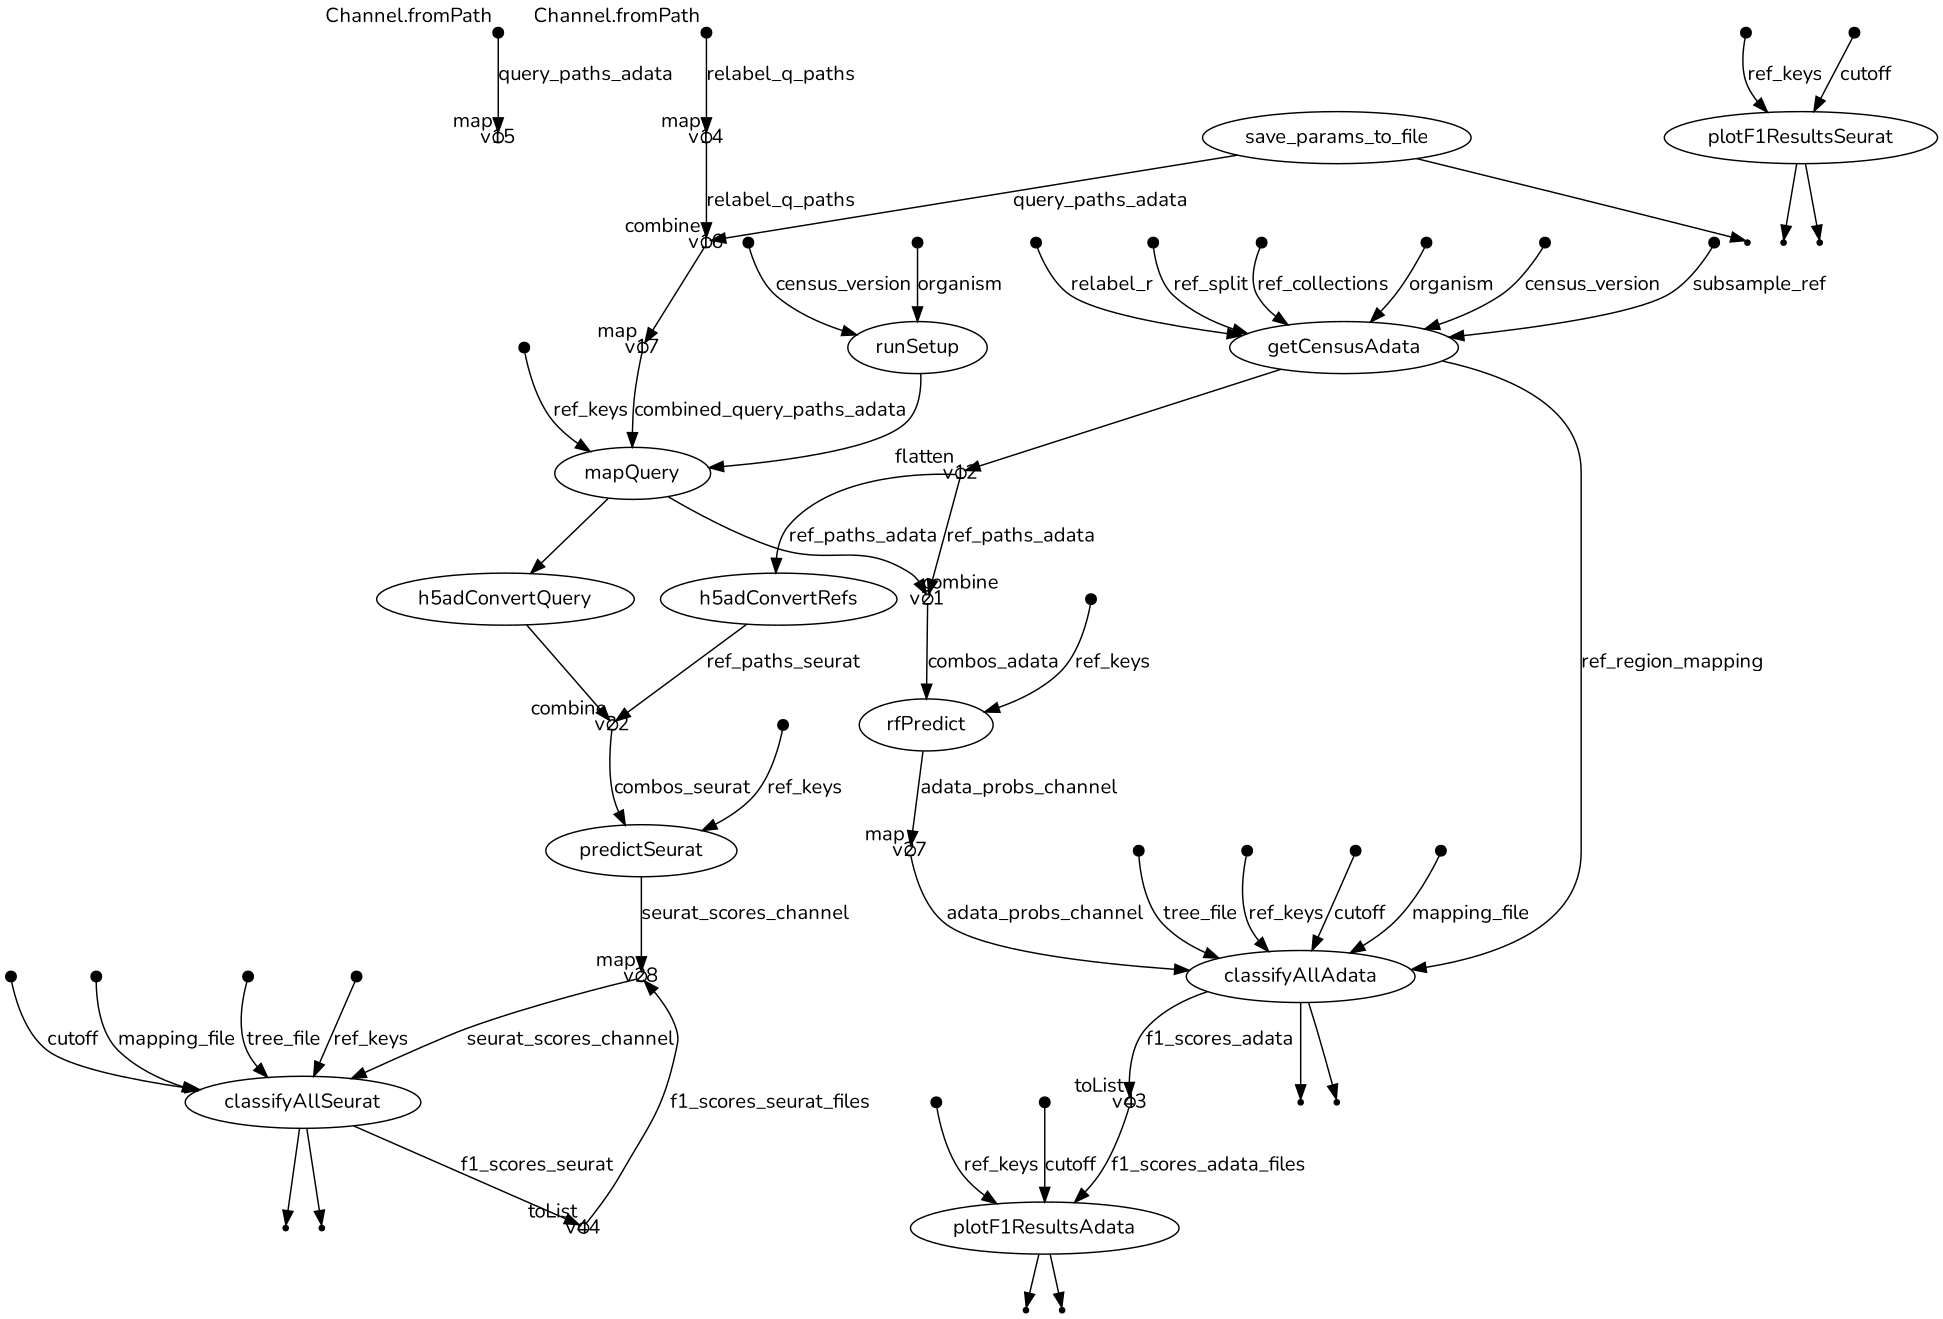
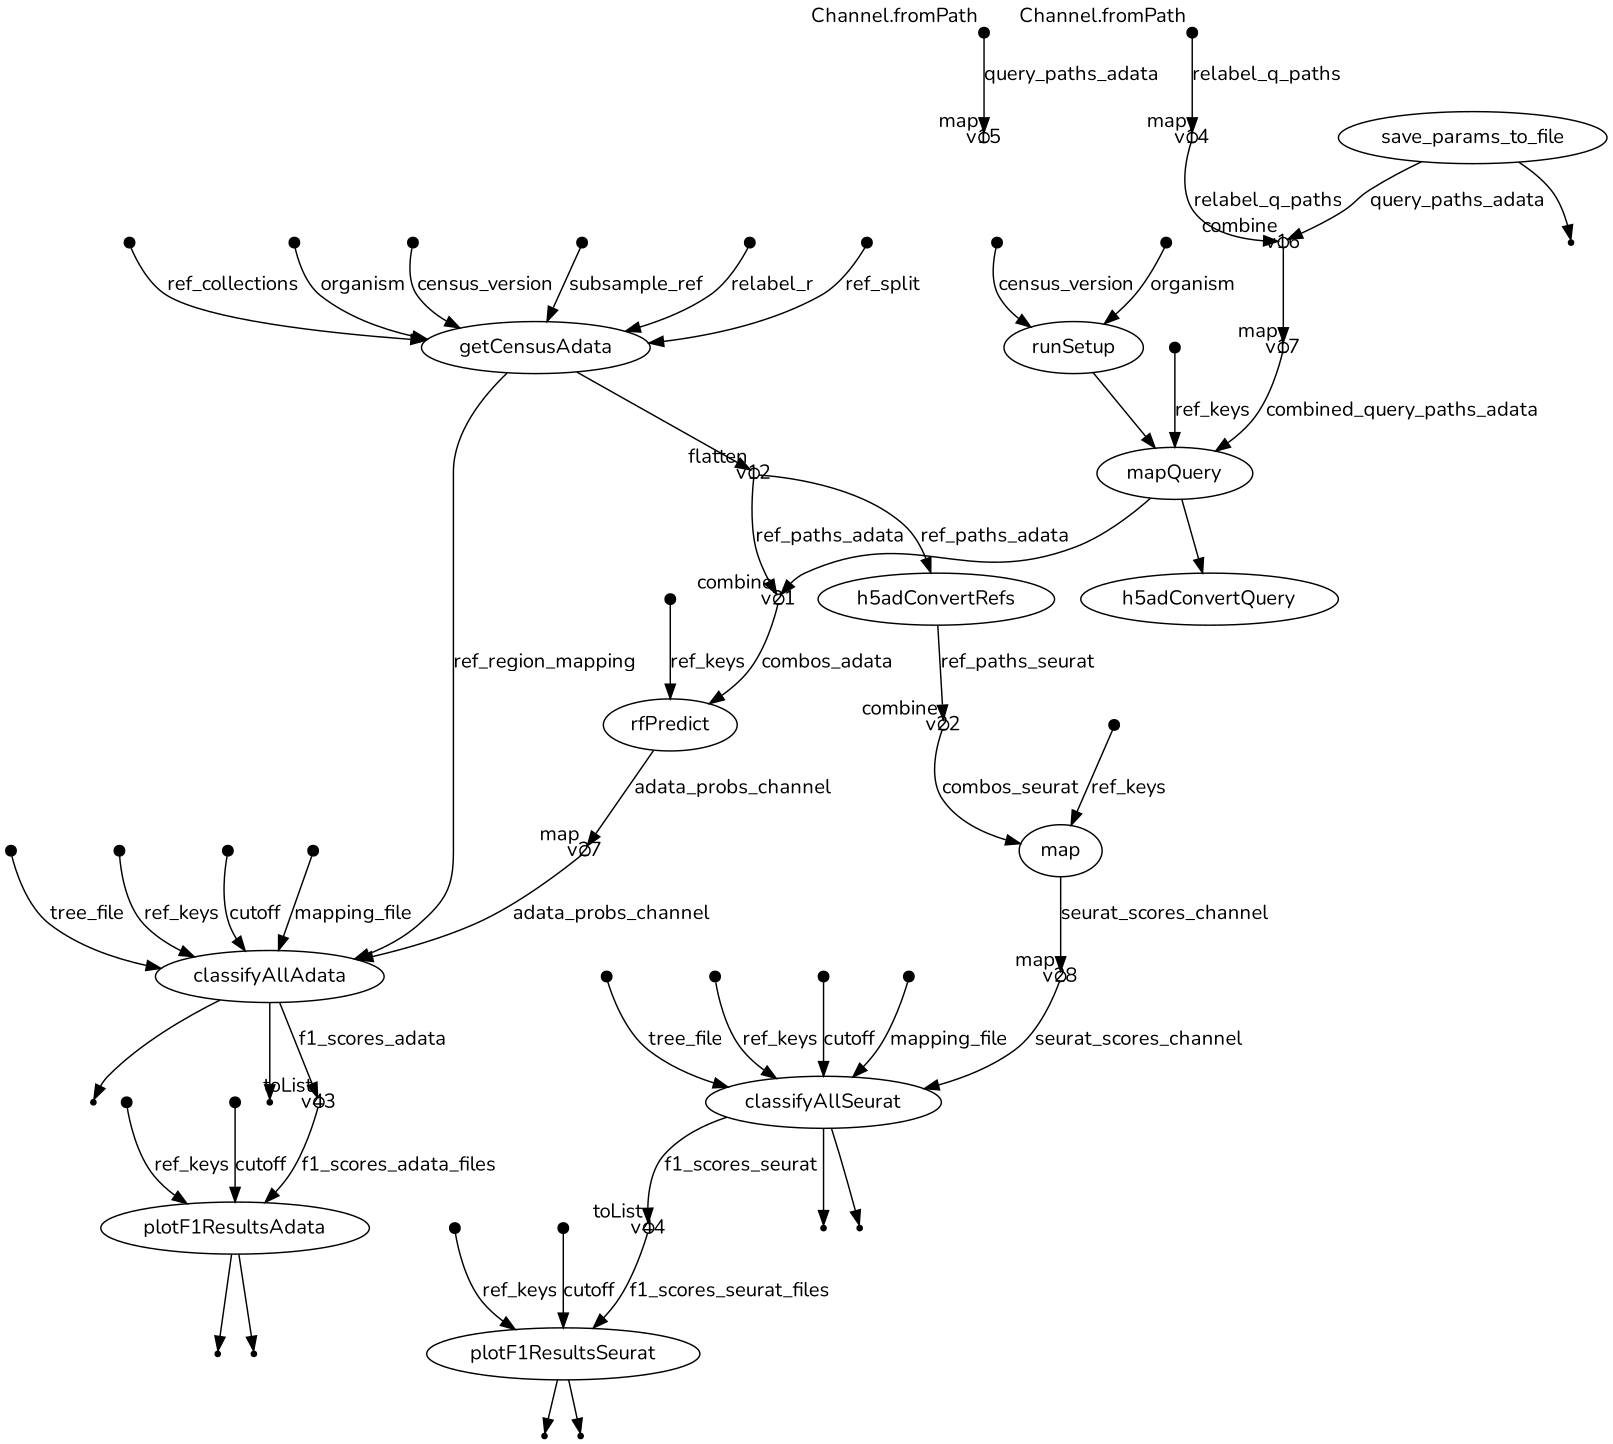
(563, 667) -> none
(641, 851) -> (1061, 851)
(656, 1113) -> (630, 1278)
